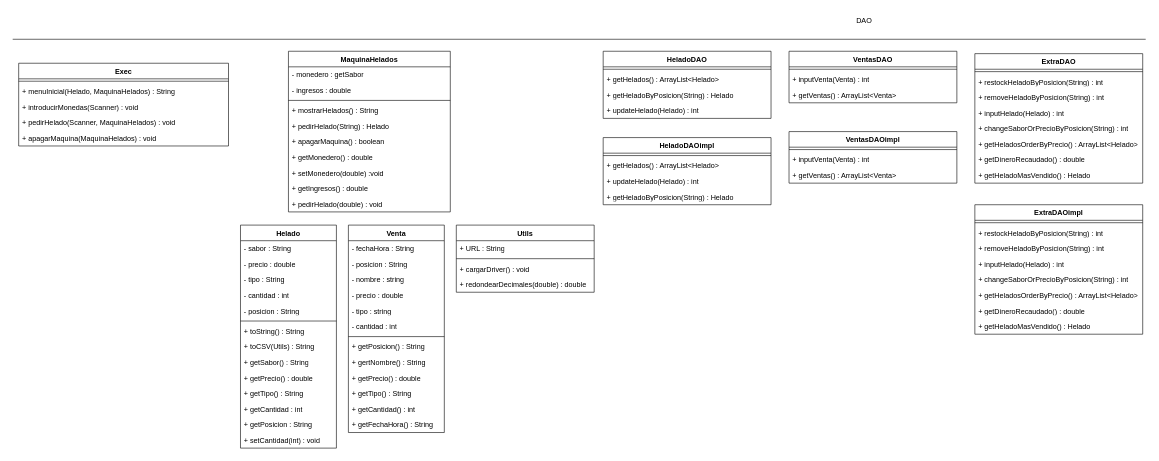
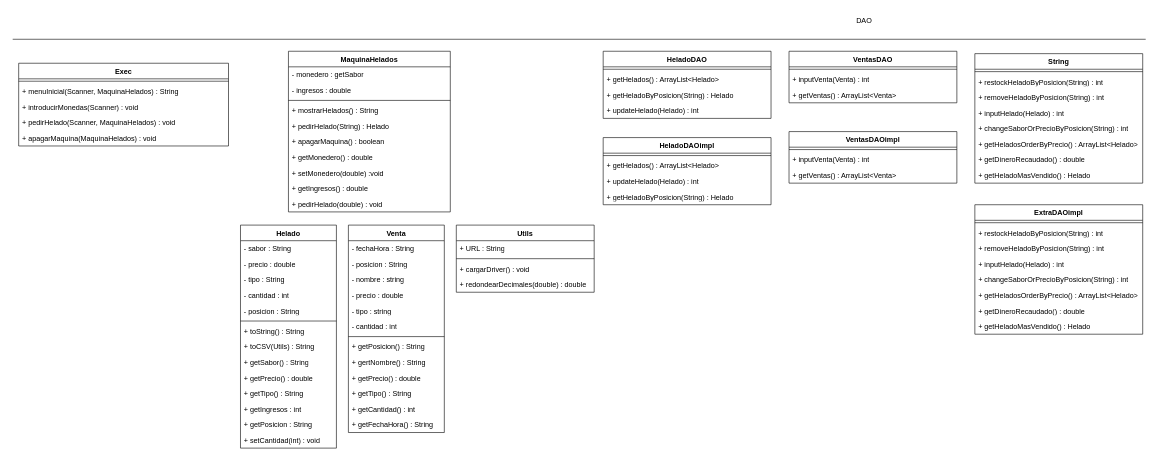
(1059, 62) -> (1059, 62)
(102, 92) -> (105, 92)
(277, 410) -> (278, 410)
